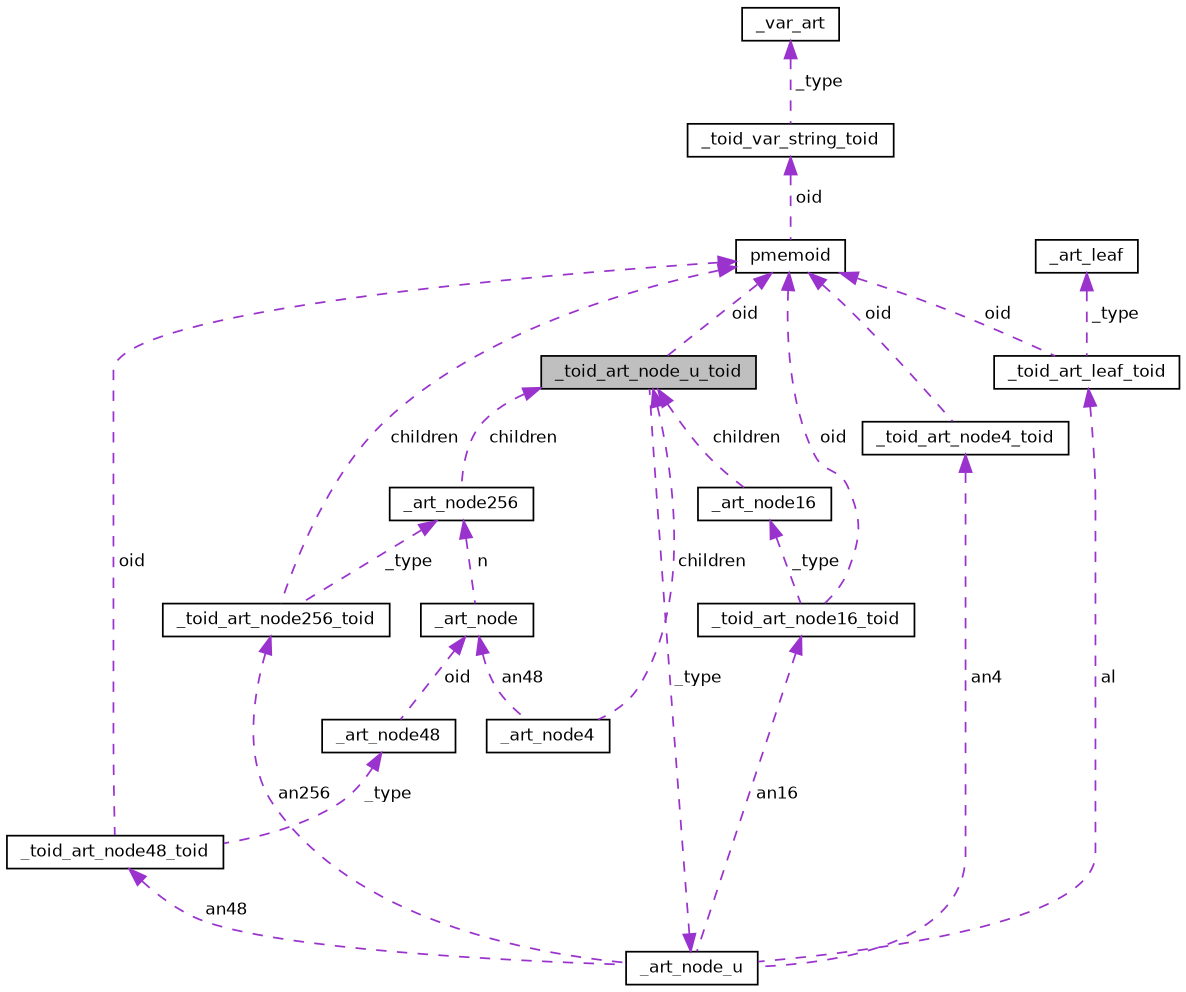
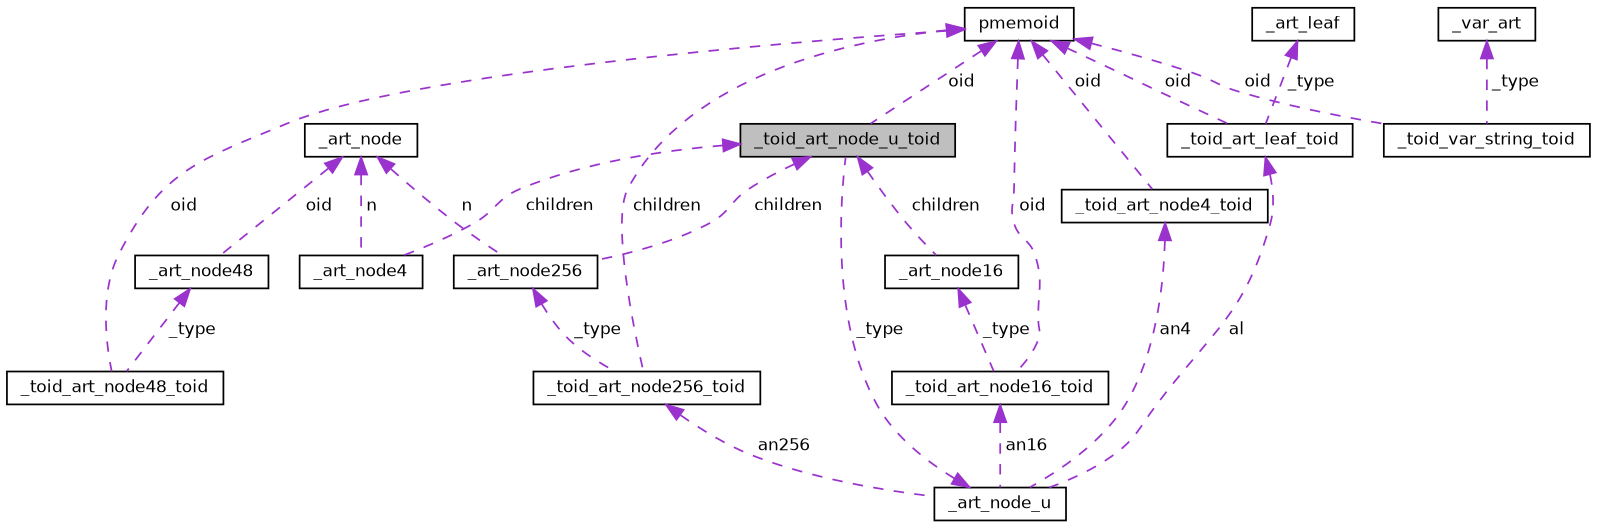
(791, 207) -> (1235, 91)
(471, 571) -> (445, 214)
(520, 678) -> (370, 206)
(377, 950) -> none
